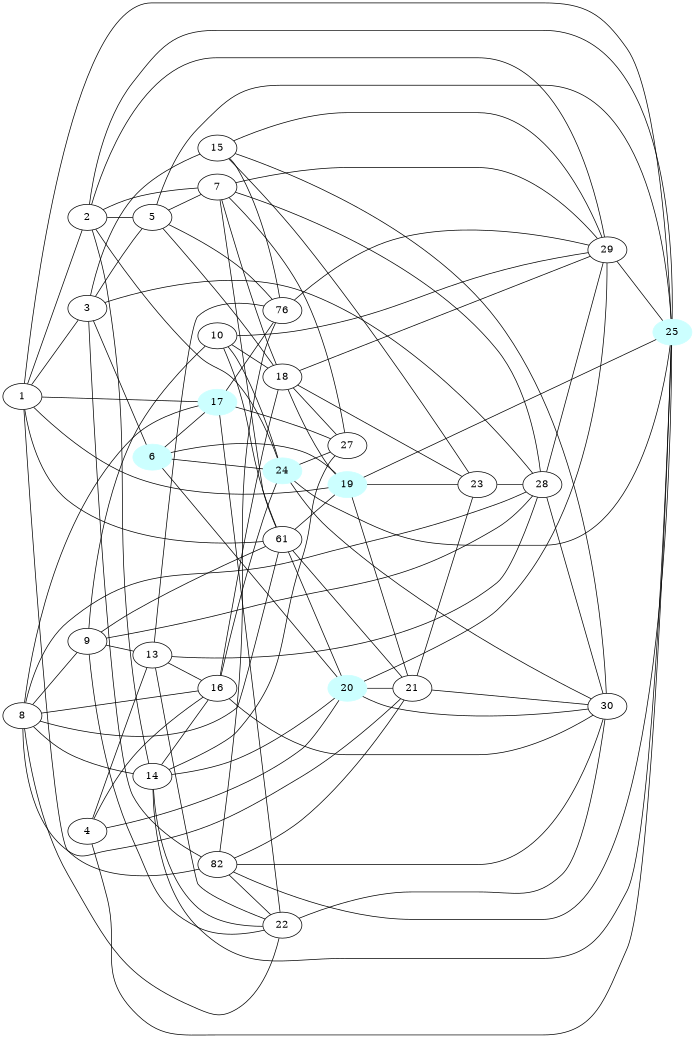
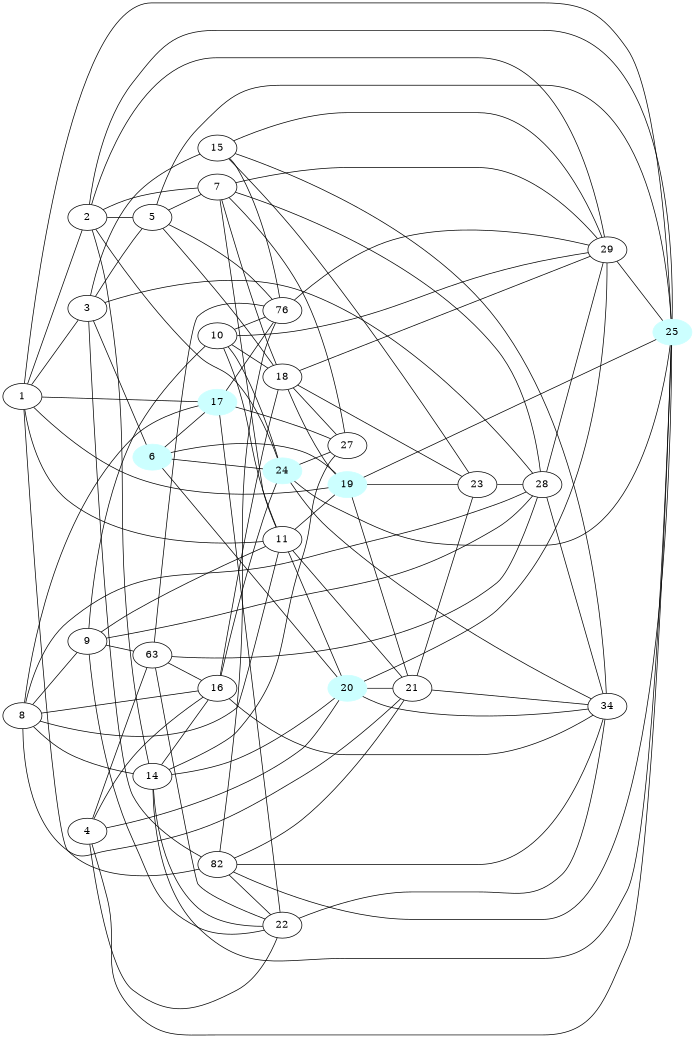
none -> (250, 323)
(282, 539) -> (282, 539)
(152, 655) -> (152, 655)
(607, 706) -> (607, 706)
(104, 935) -> (143, 997)
